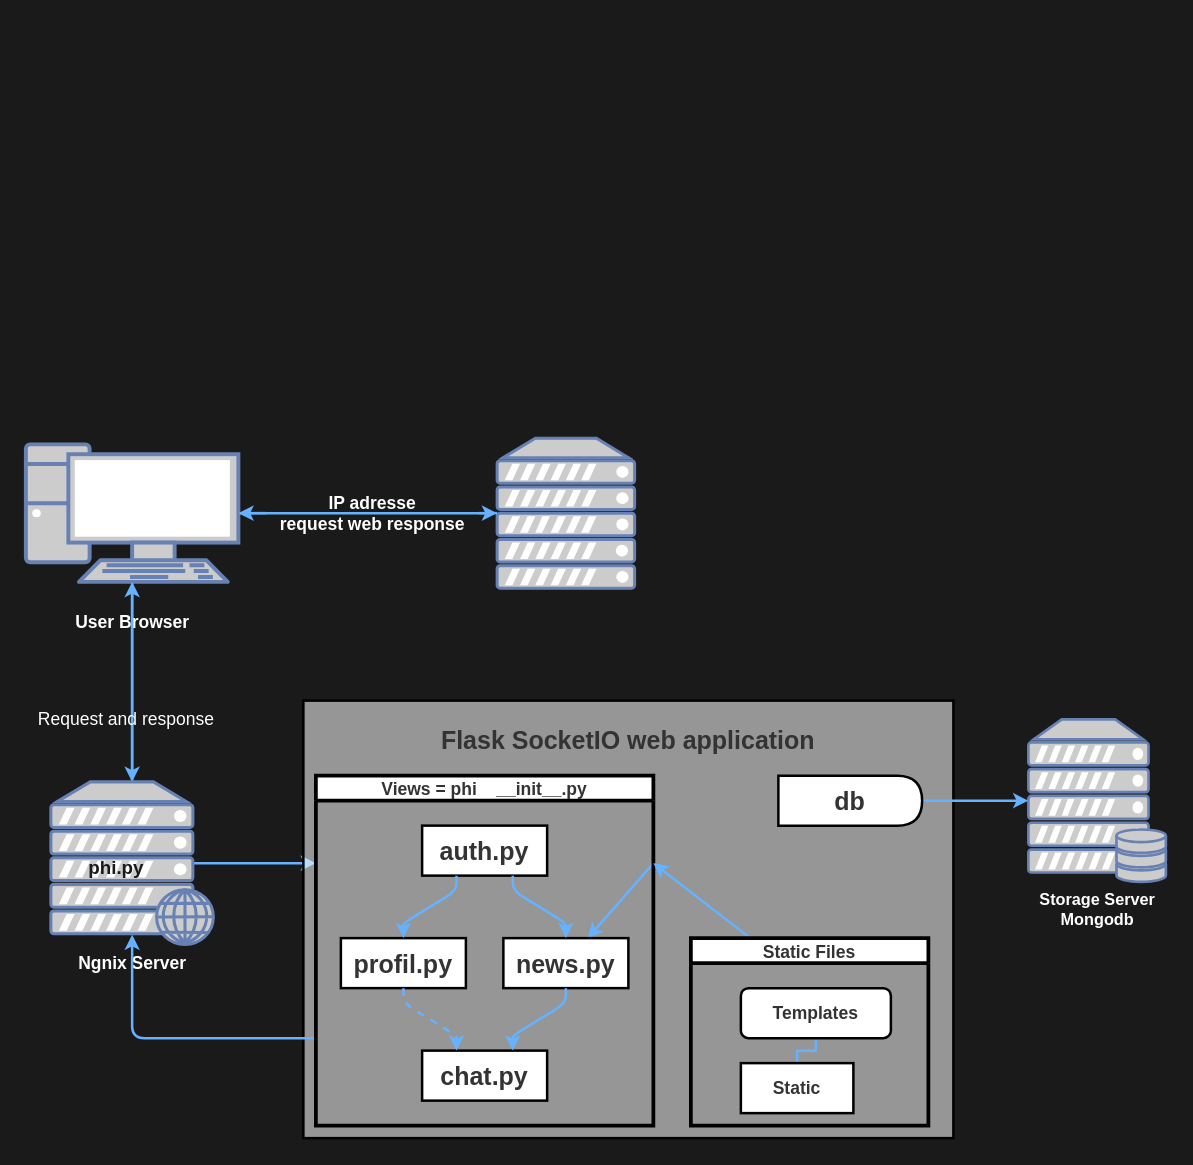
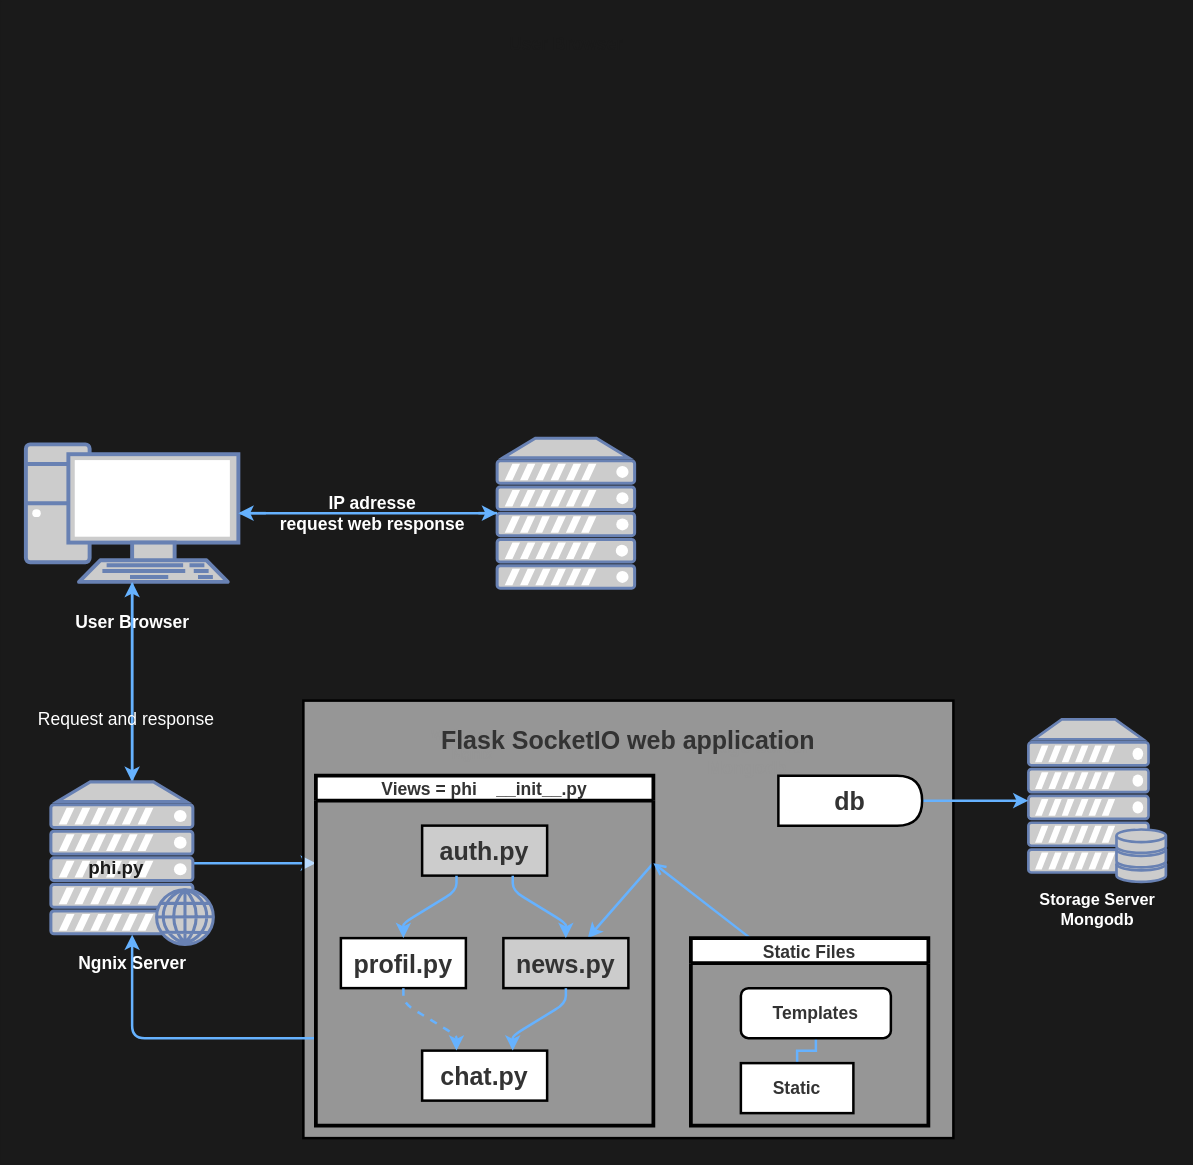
(484, 851) -> (484, 851)
(662, 870) -> (662, 870)
(566, 963) -> (566, 963)
